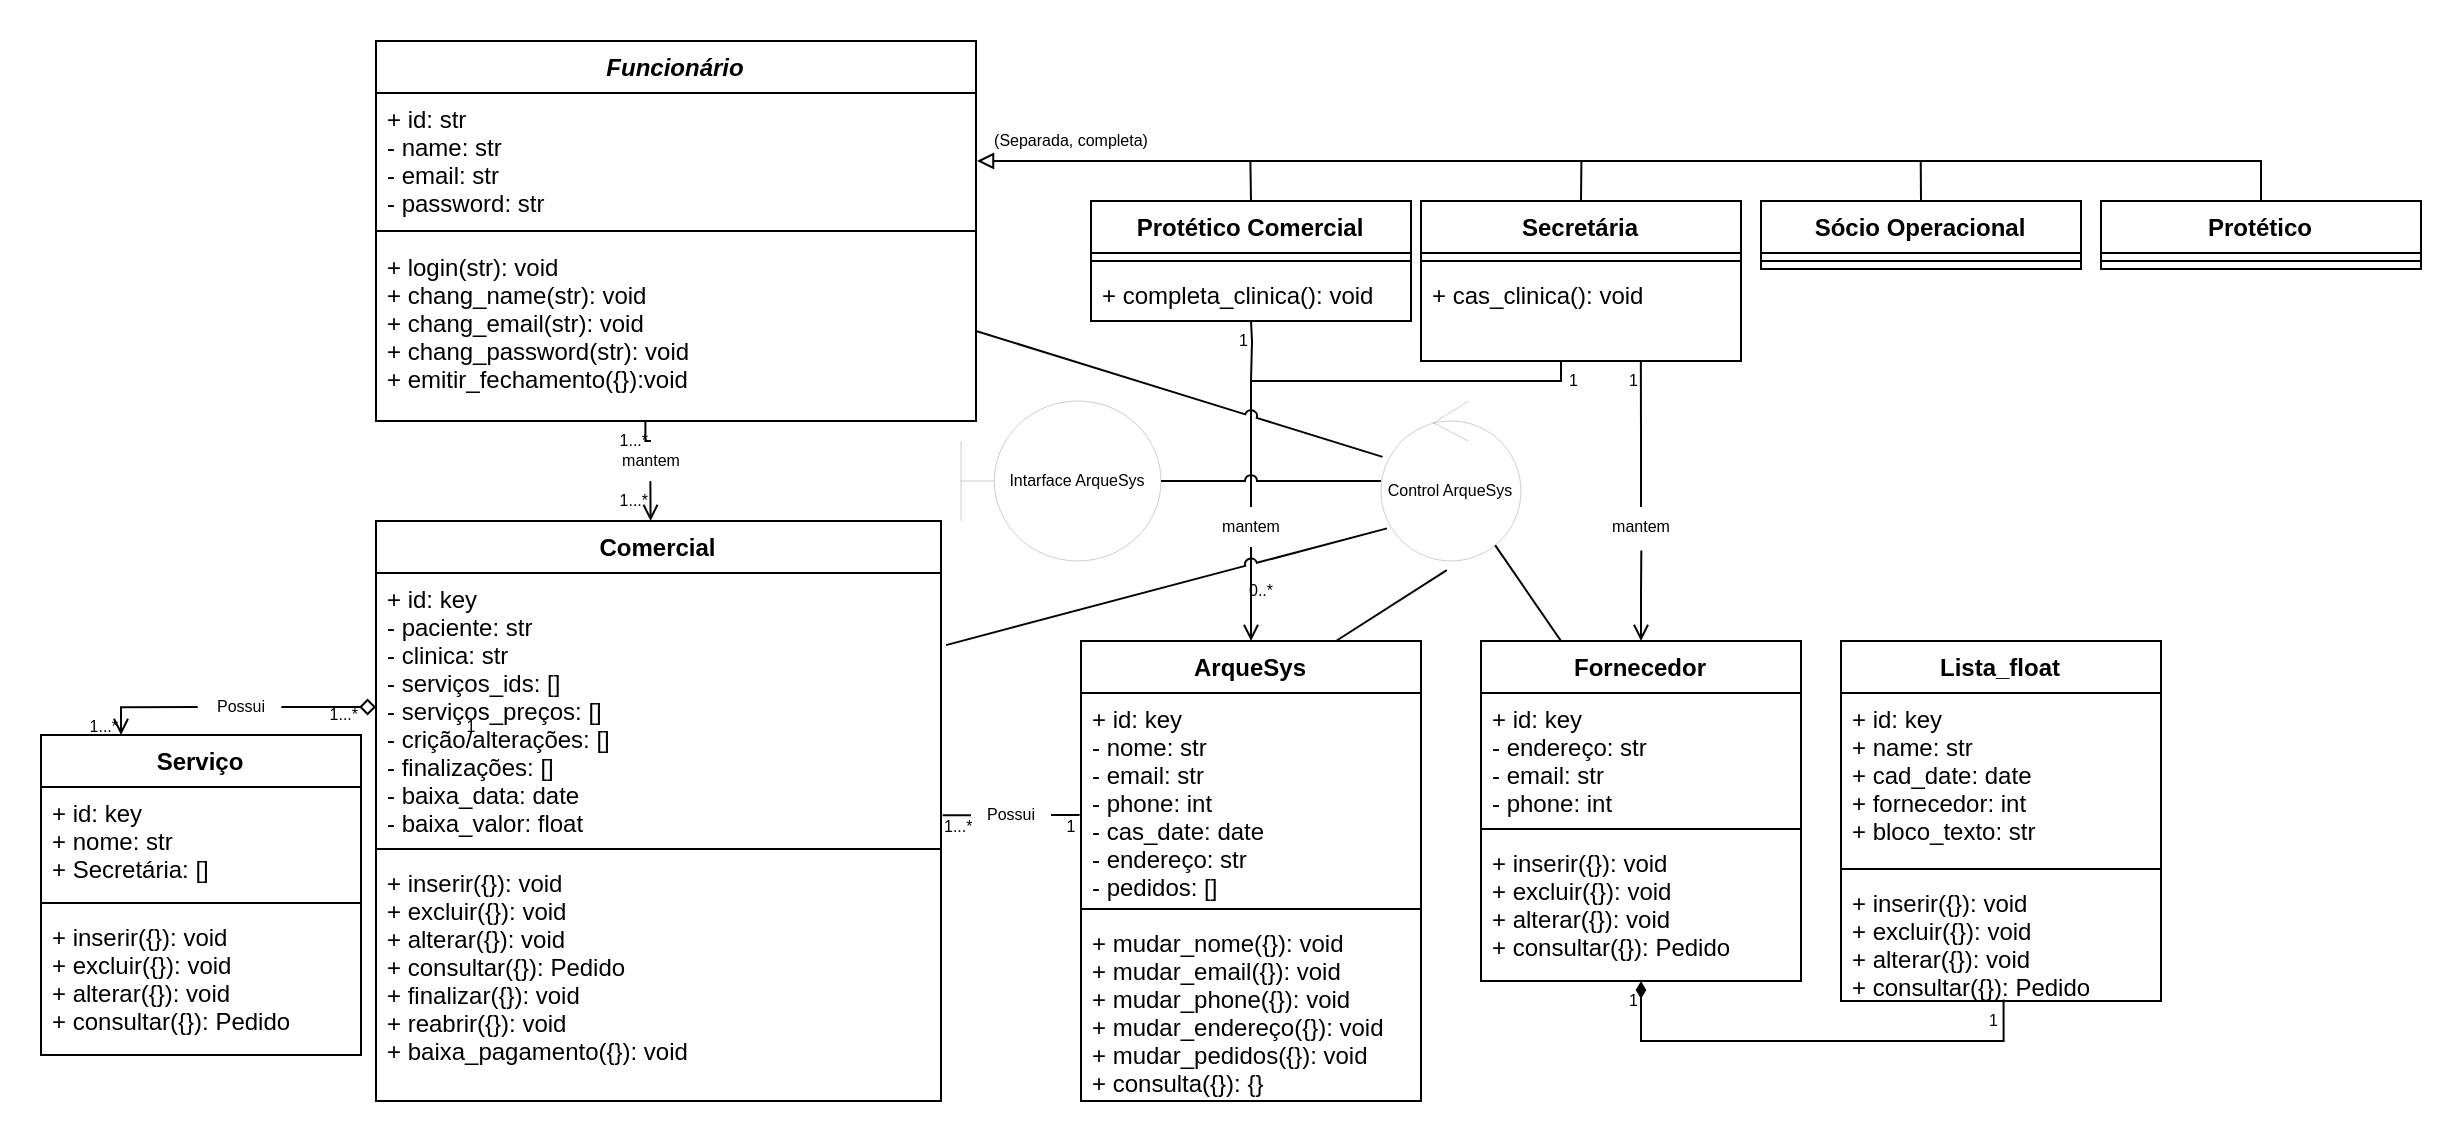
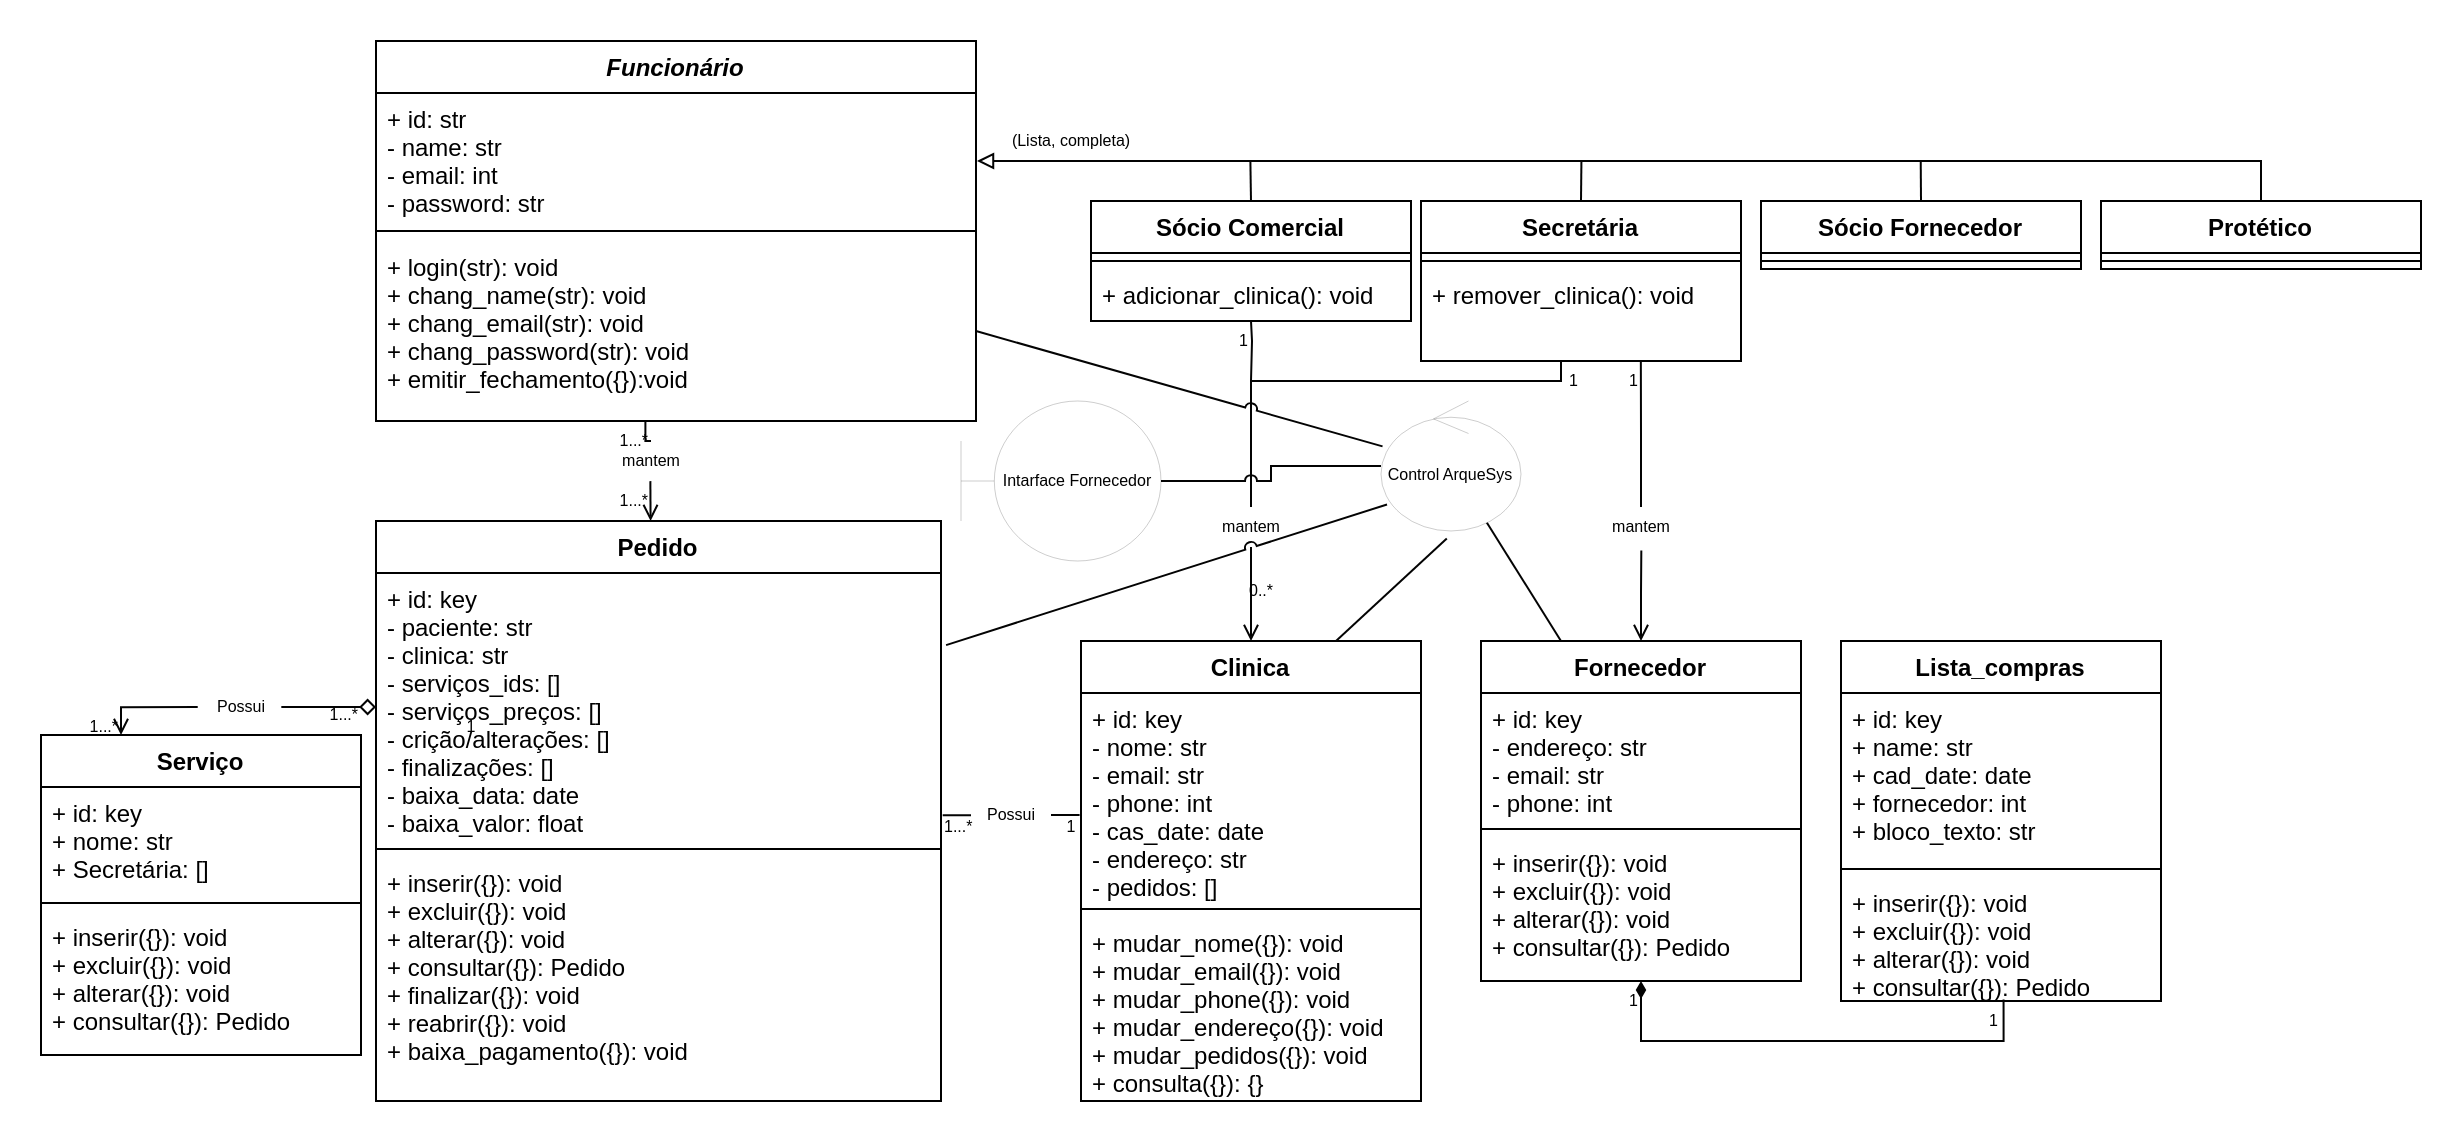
(435, 120) -> (435, 120)
(1072, 141) -> (1072, 141)
(1250, 228) -> (1250, 228)
(1920, 228) -> (1920, 228)
(1252, 296) -> (1255, 296)
(1551, 296) -> (1578, 296)
(1078, 481) -> (1078, 481)
(1451, 481) -> (1451, 466)
(658, 548) -> (658, 548)
(1250, 668) -> (1250, 668)
(2000, 668) -> (2000, 668)
